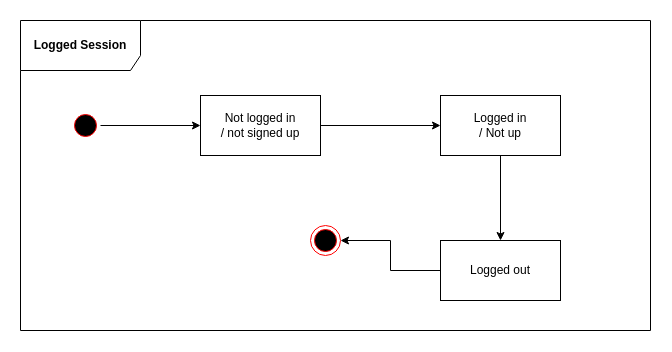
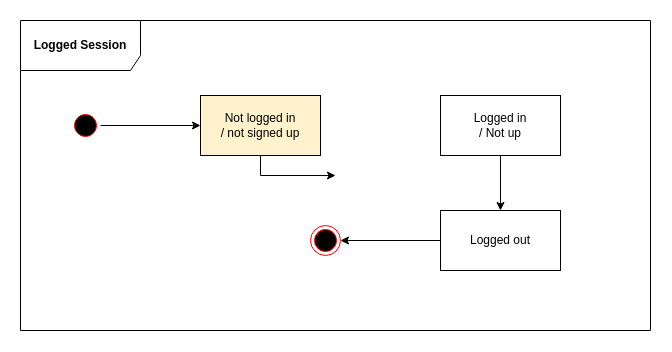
(261, 126) -> (261, 126)
(377, 126) -> (285, 176)
(501, 271) -> (501, 241)
